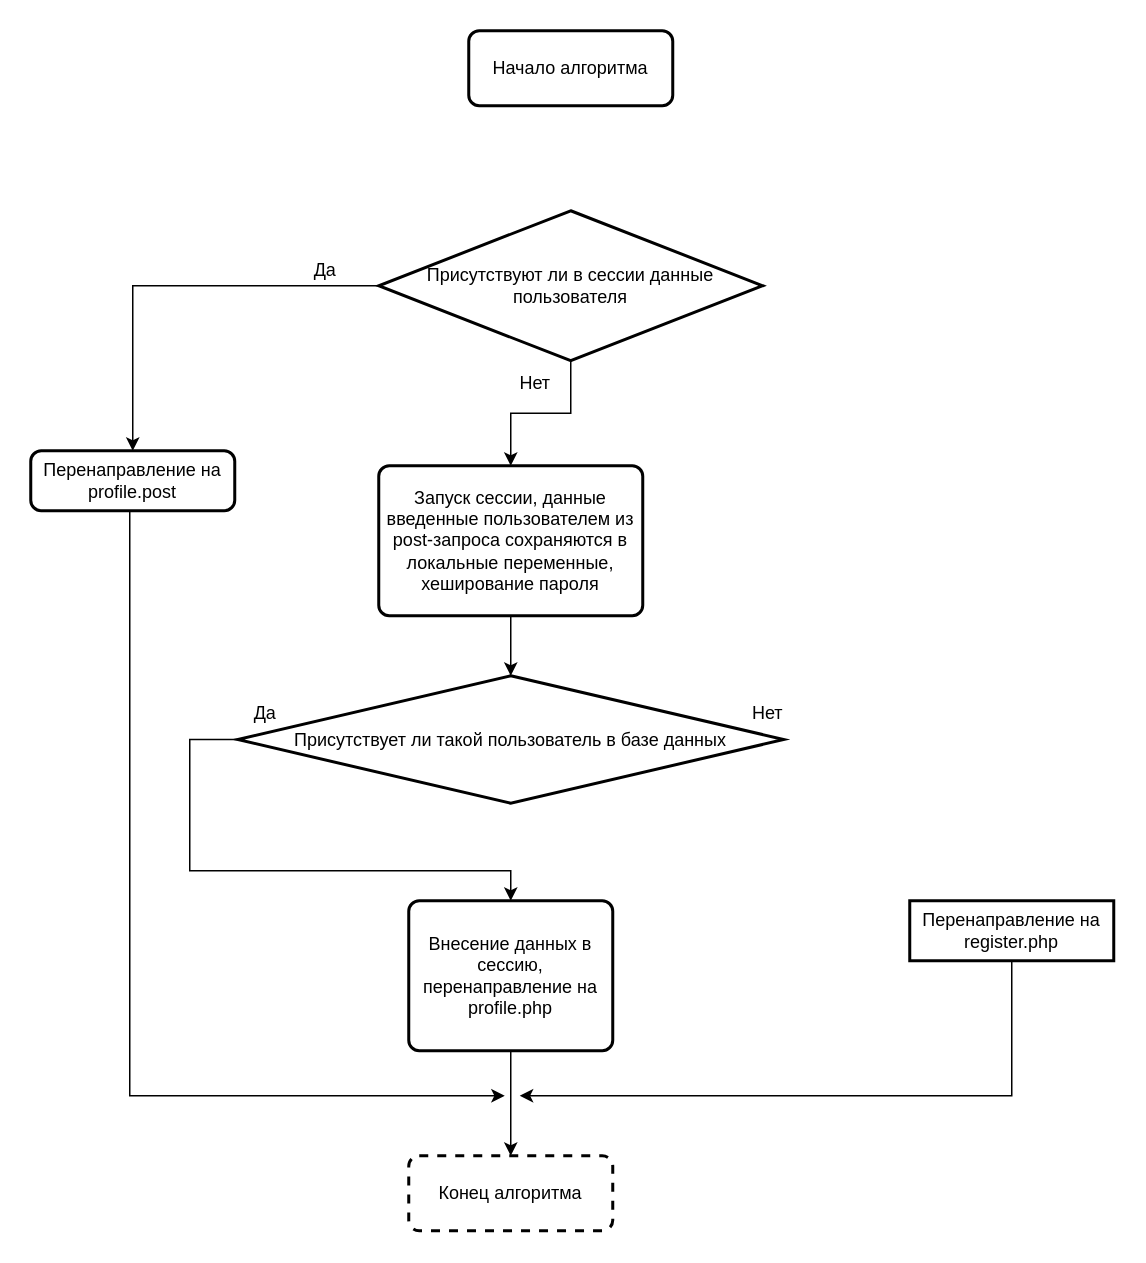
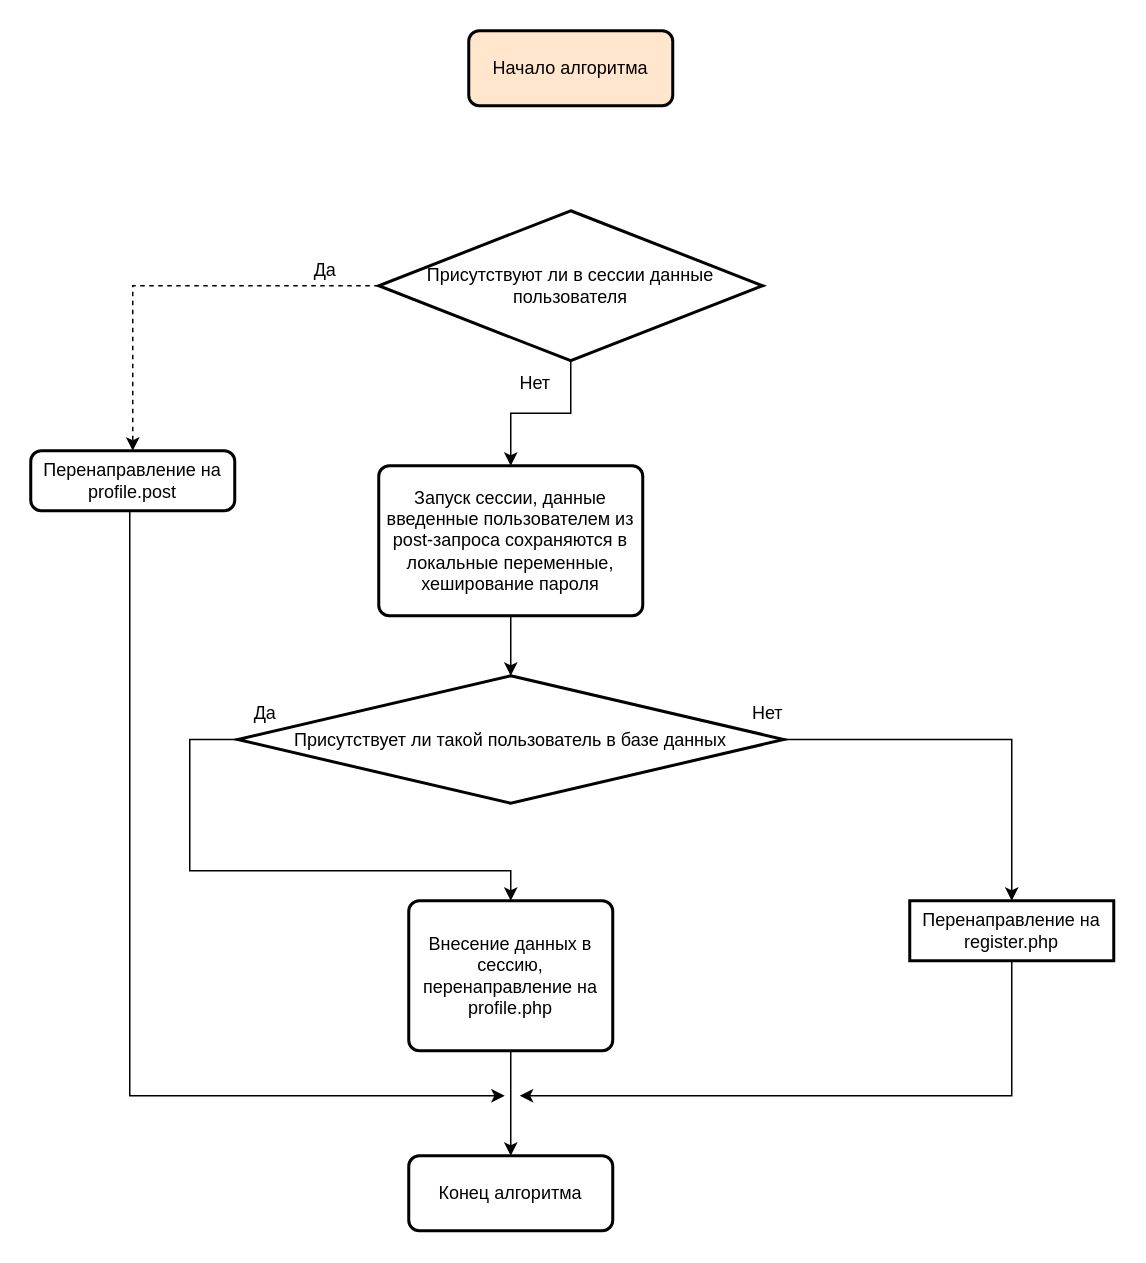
(571, 68) -> (571, 68)
(179, 286) -> (179, 286)
none -> (975, 740)
(511, 1193) -> (511, 1193)
